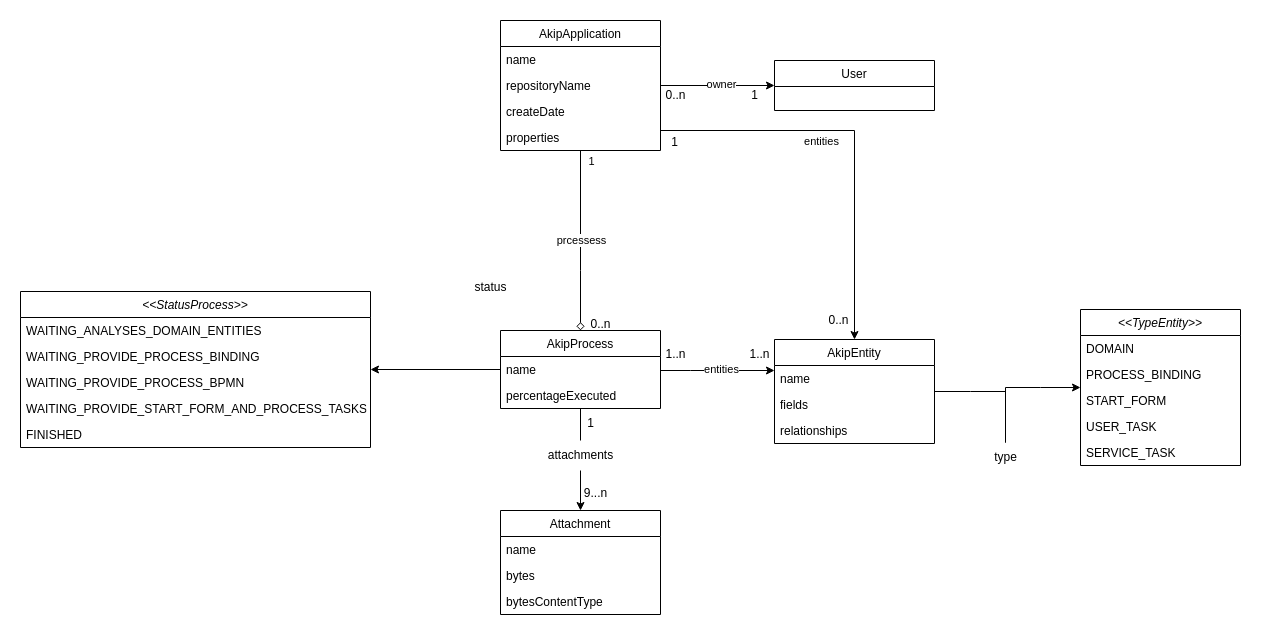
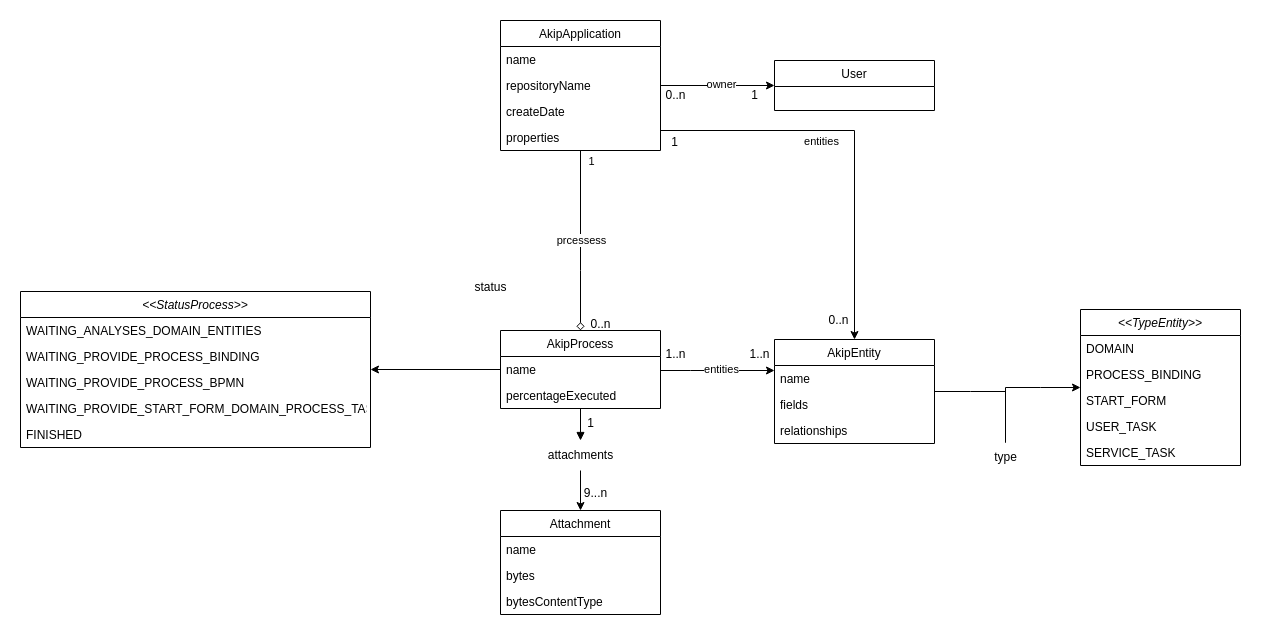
(174, 409) -> (184, 409)
(581, 434) -> (581, 431)
